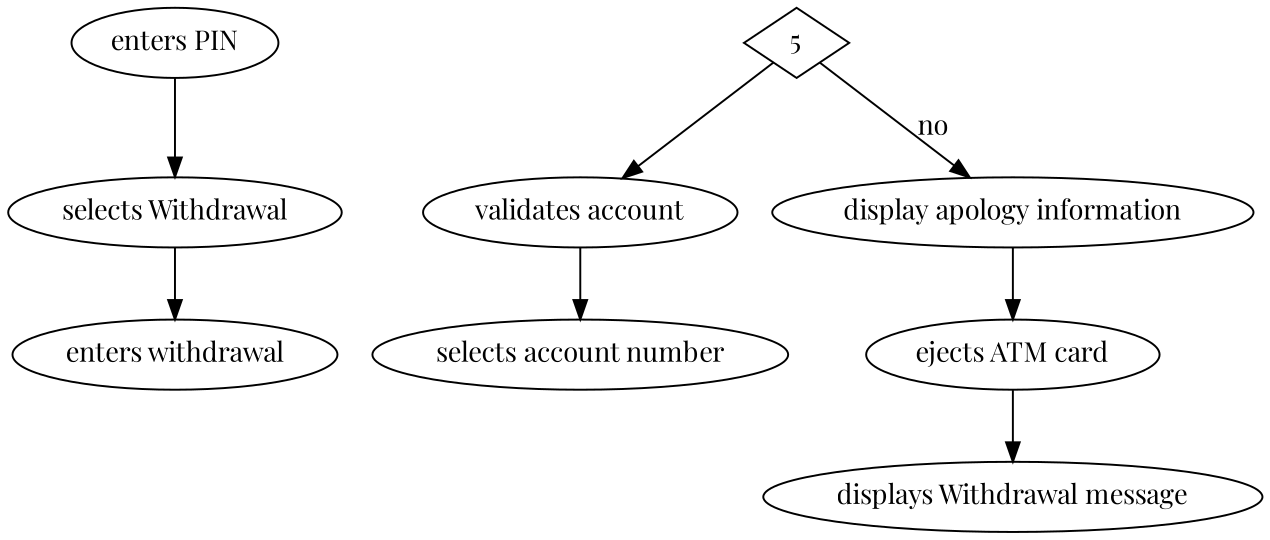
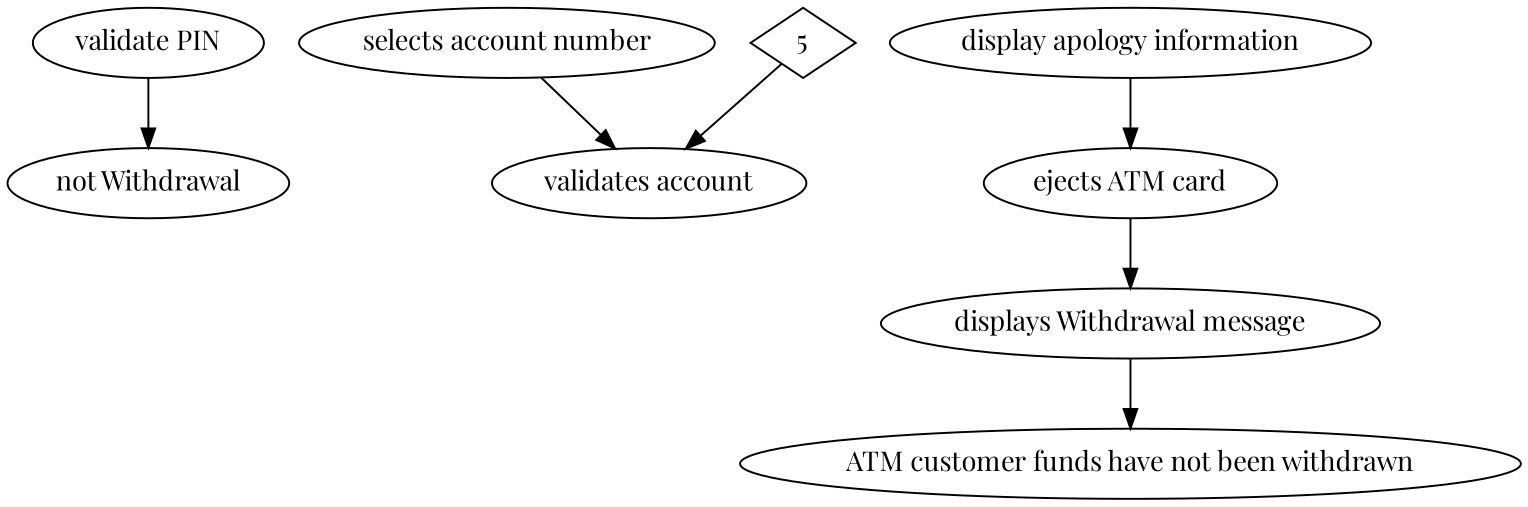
(175, 43) -> (148, 43)
(887, 114) -> none
(175, 212) -> (148, 183)
(580, 274) -> (571, 106)
(175, 355) -> none
none -> (1130, 464)
